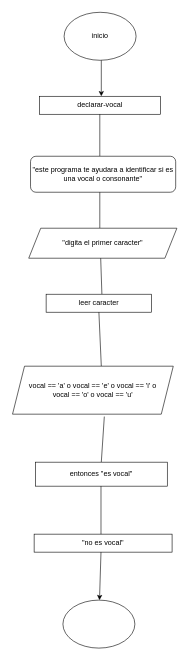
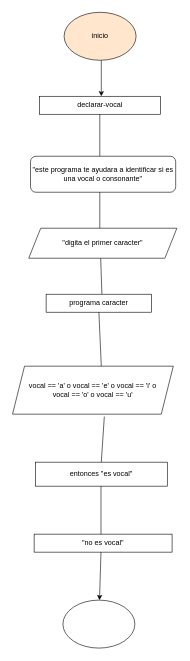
(100, 36) -> (100, 36)
(99, 303) -> (99, 303)
